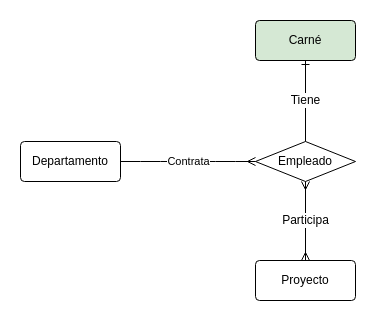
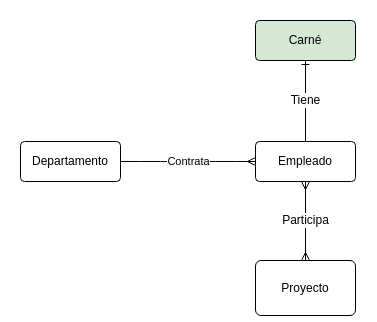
(306, 162) -> (306, 162)
(306, 281) -> (306, 288)
